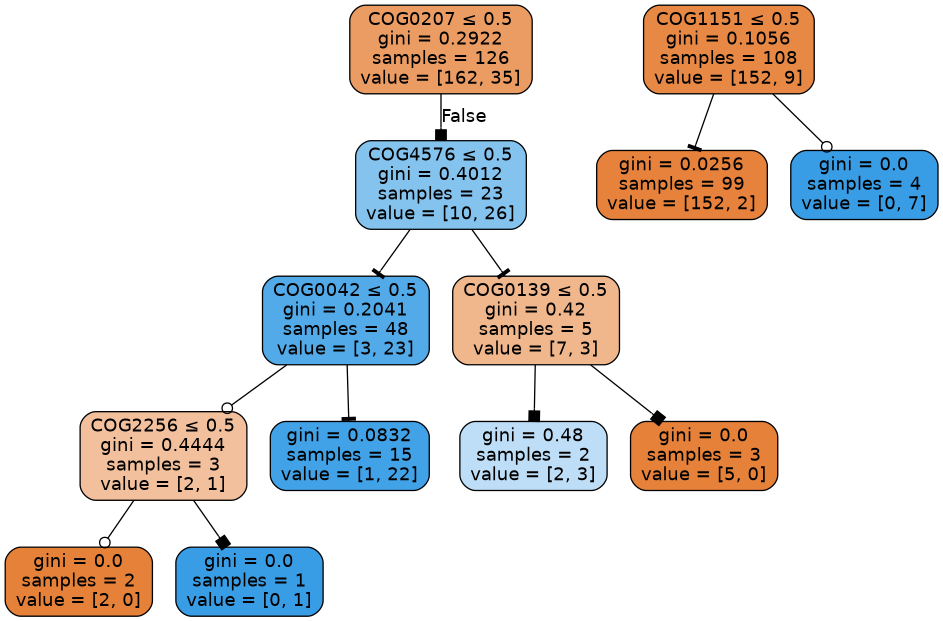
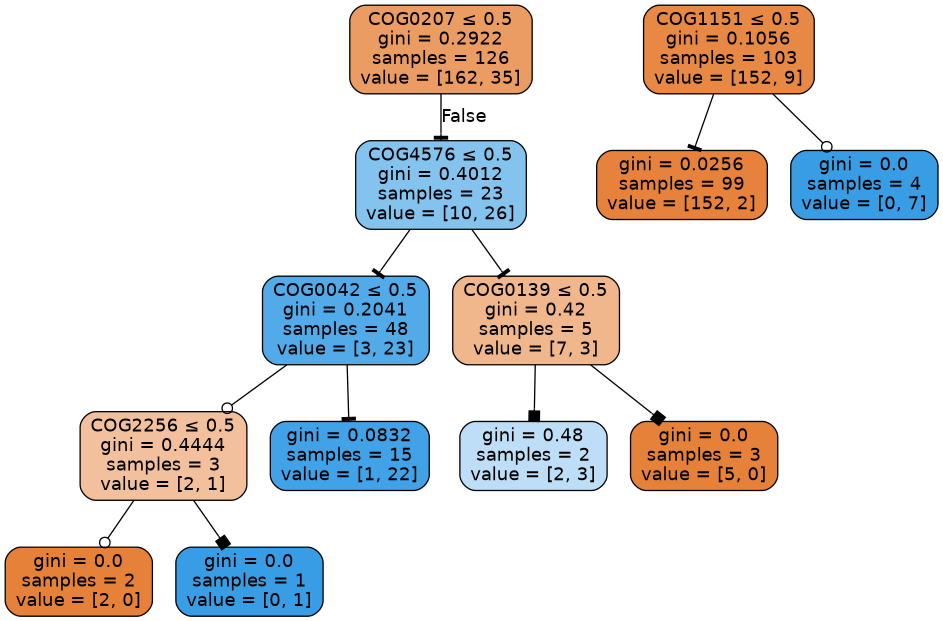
(729, 59) -> (729, 59)
(441, 111) -> (441, 114)
